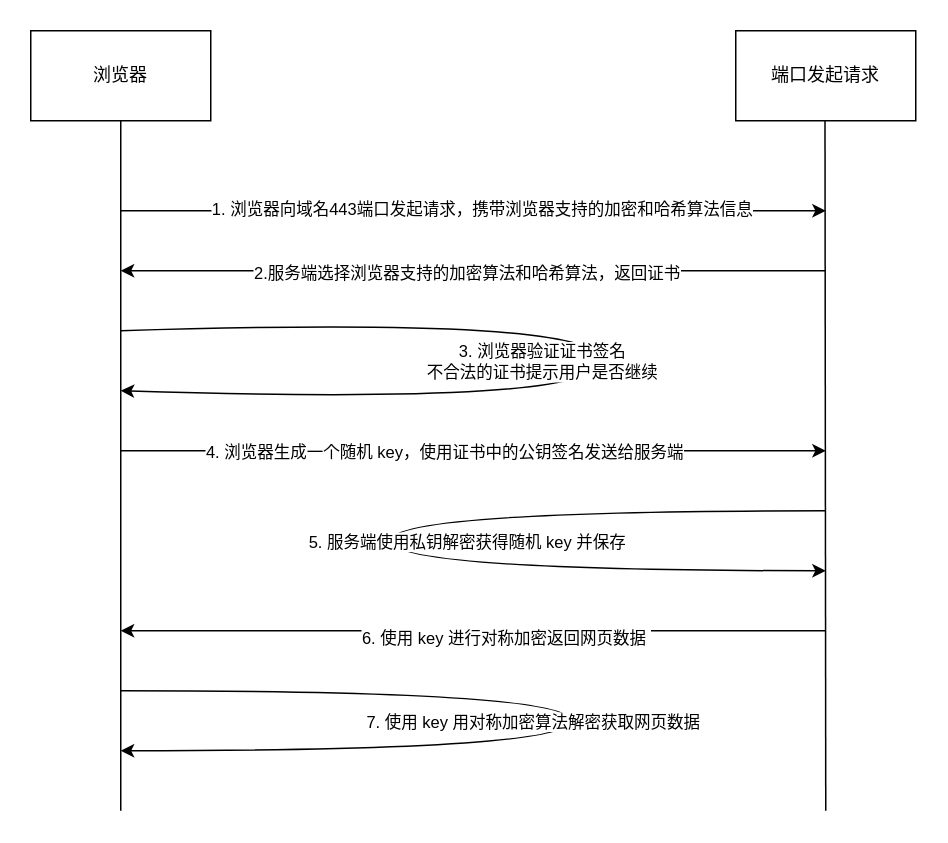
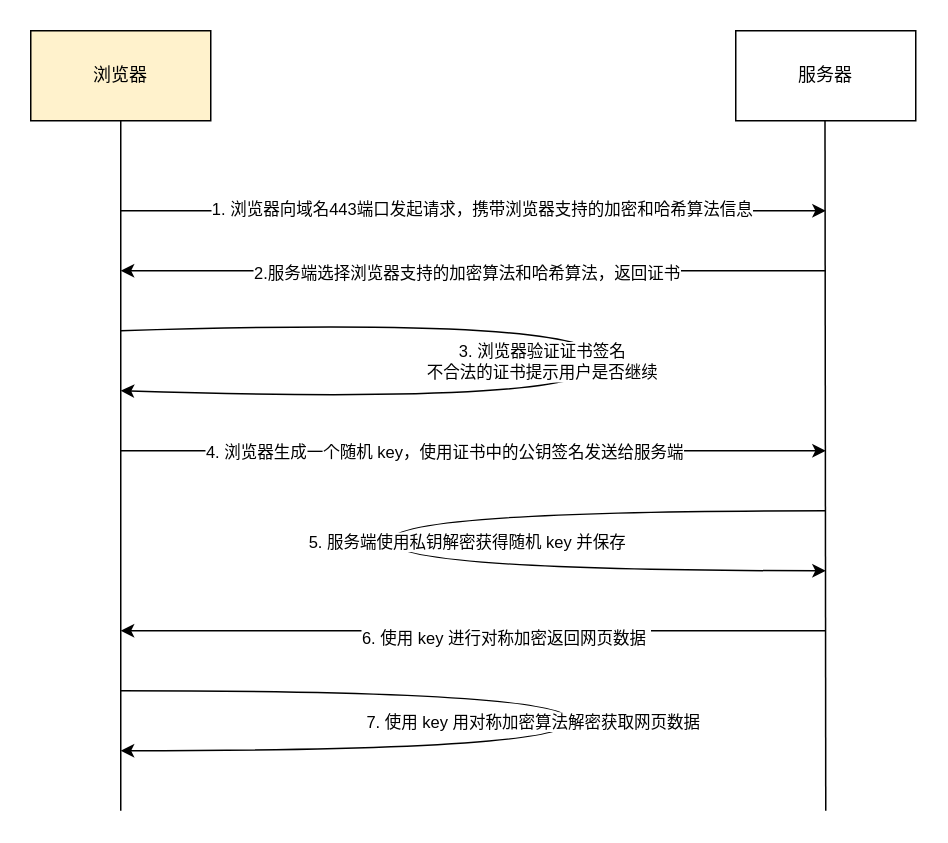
(121, 76) -> (121, 76)
(826, 76) -> (826, 76)
